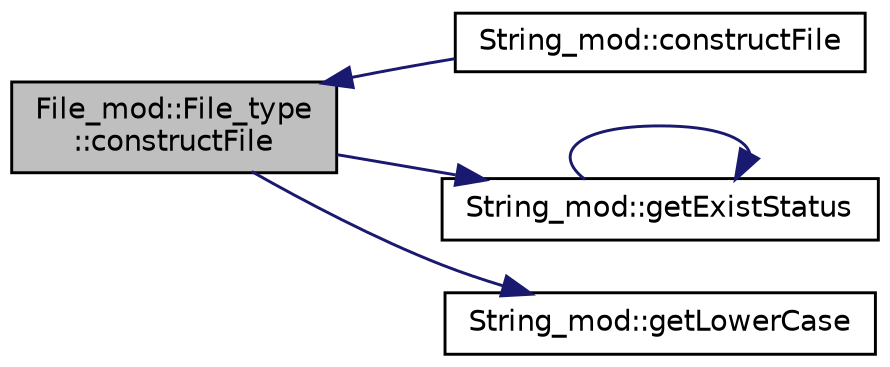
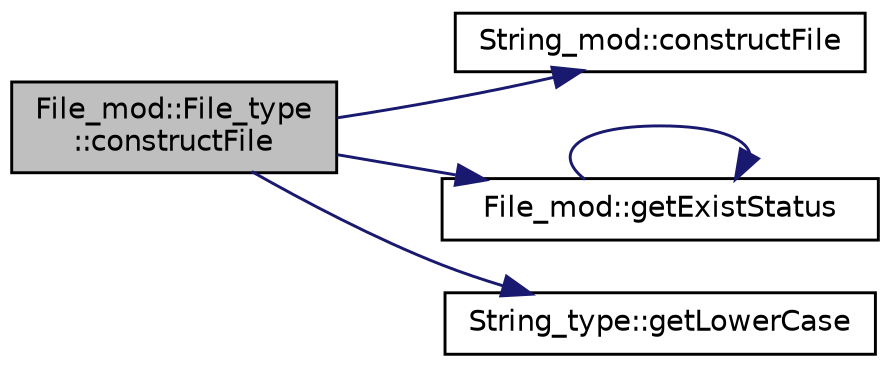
(403, 68) -> (446, 99)
(660, 209) -> (660, 209)
(660, 324) -> (660, 324)
